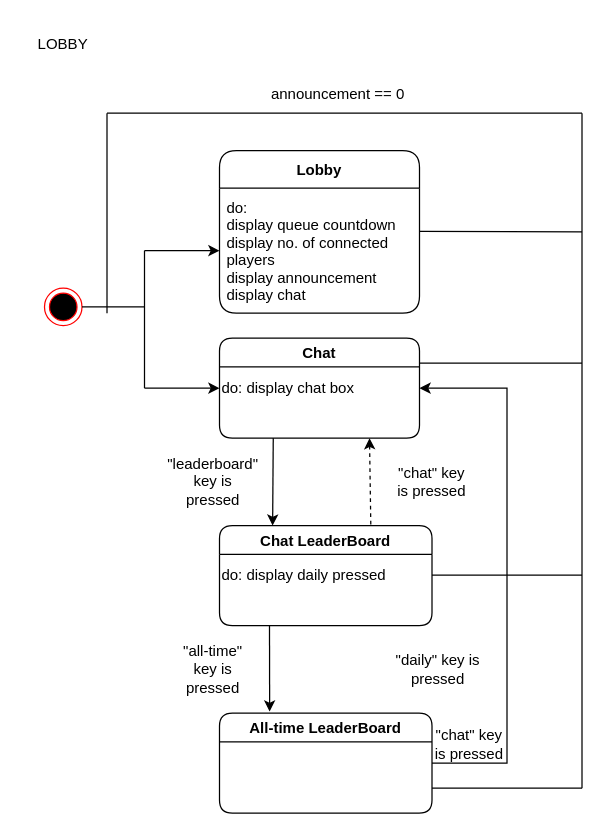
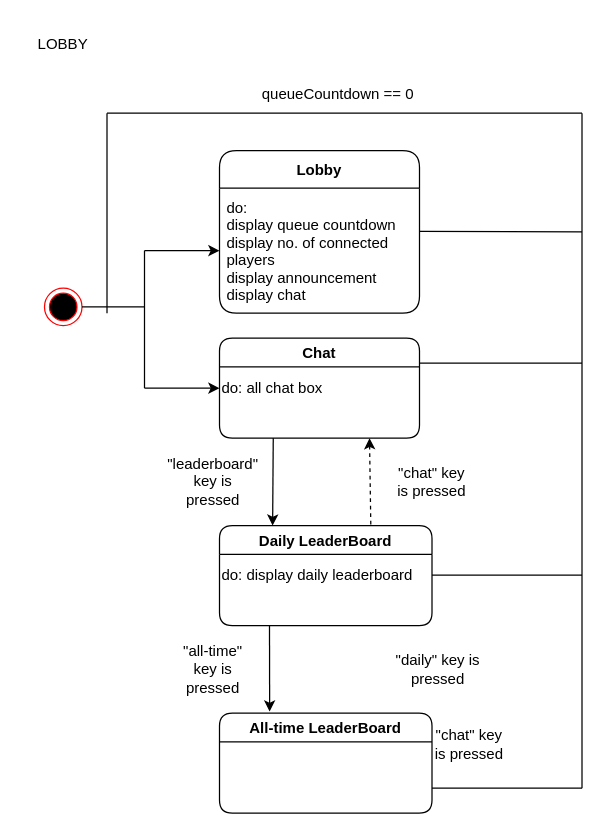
(338, 94) -> (338, 94)
(294, 388) -> (277, 388)
(325, 541) -> (325, 541)
(507, 573) -> none
(311, 576) -> (326, 576)
